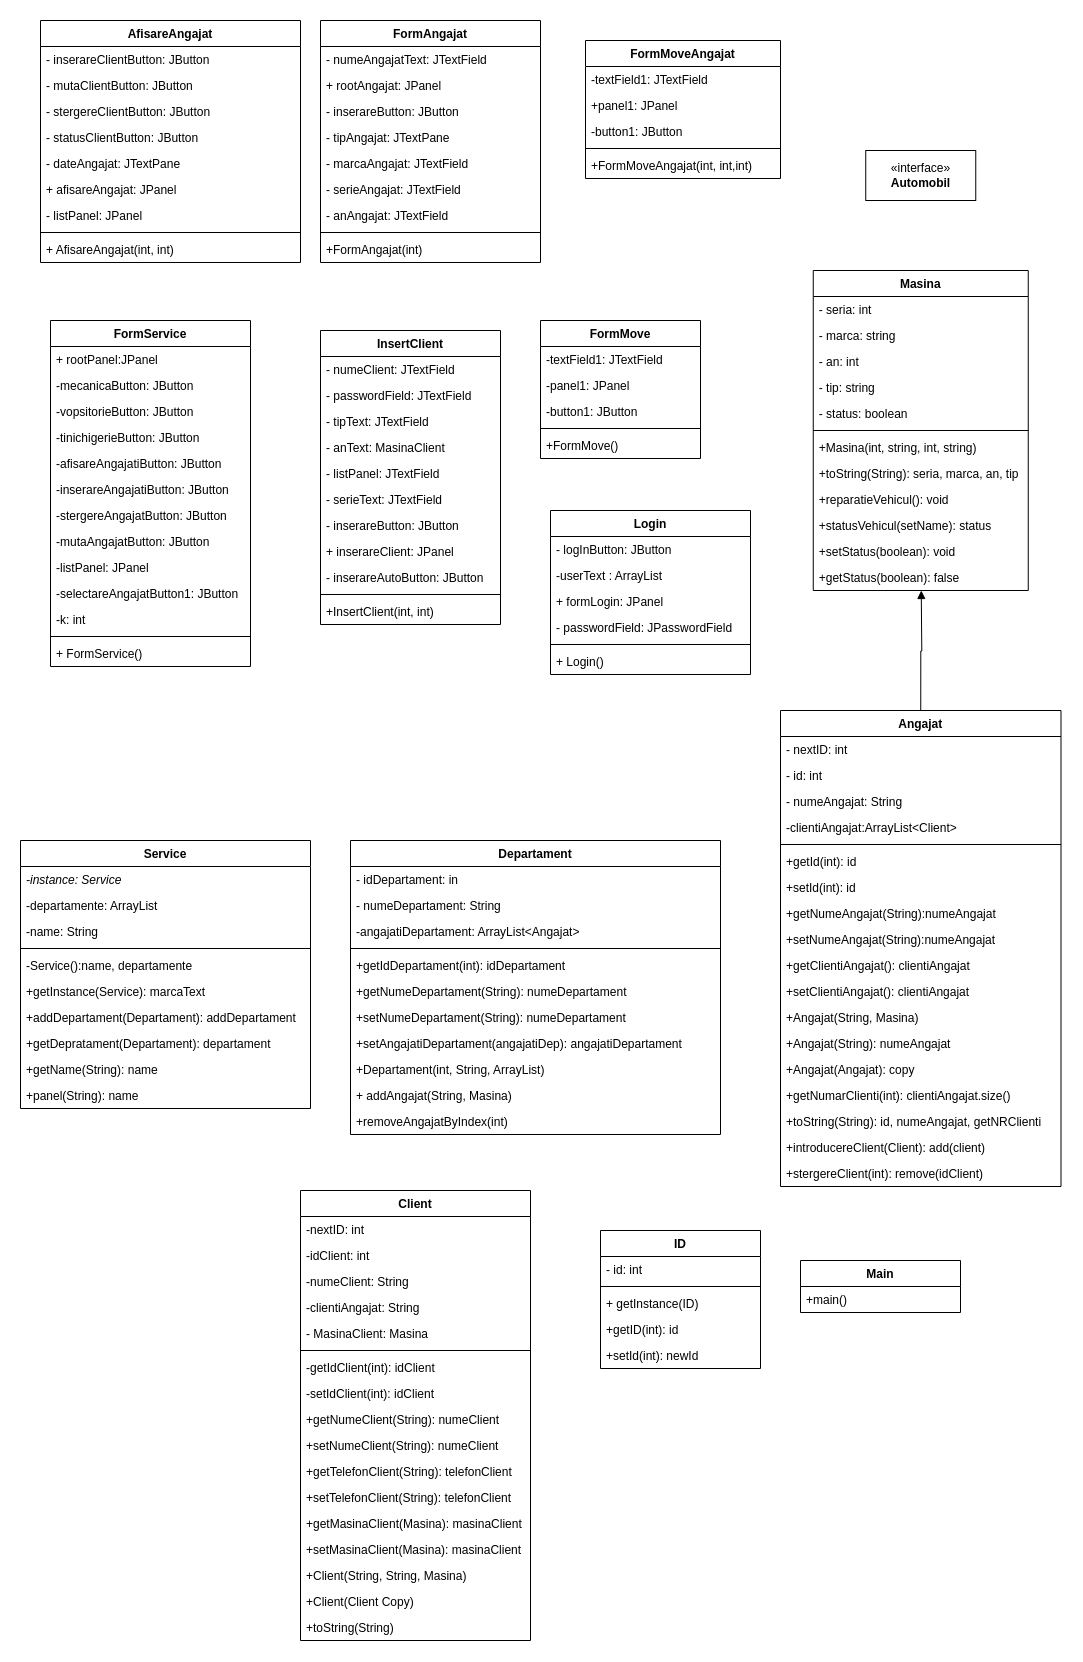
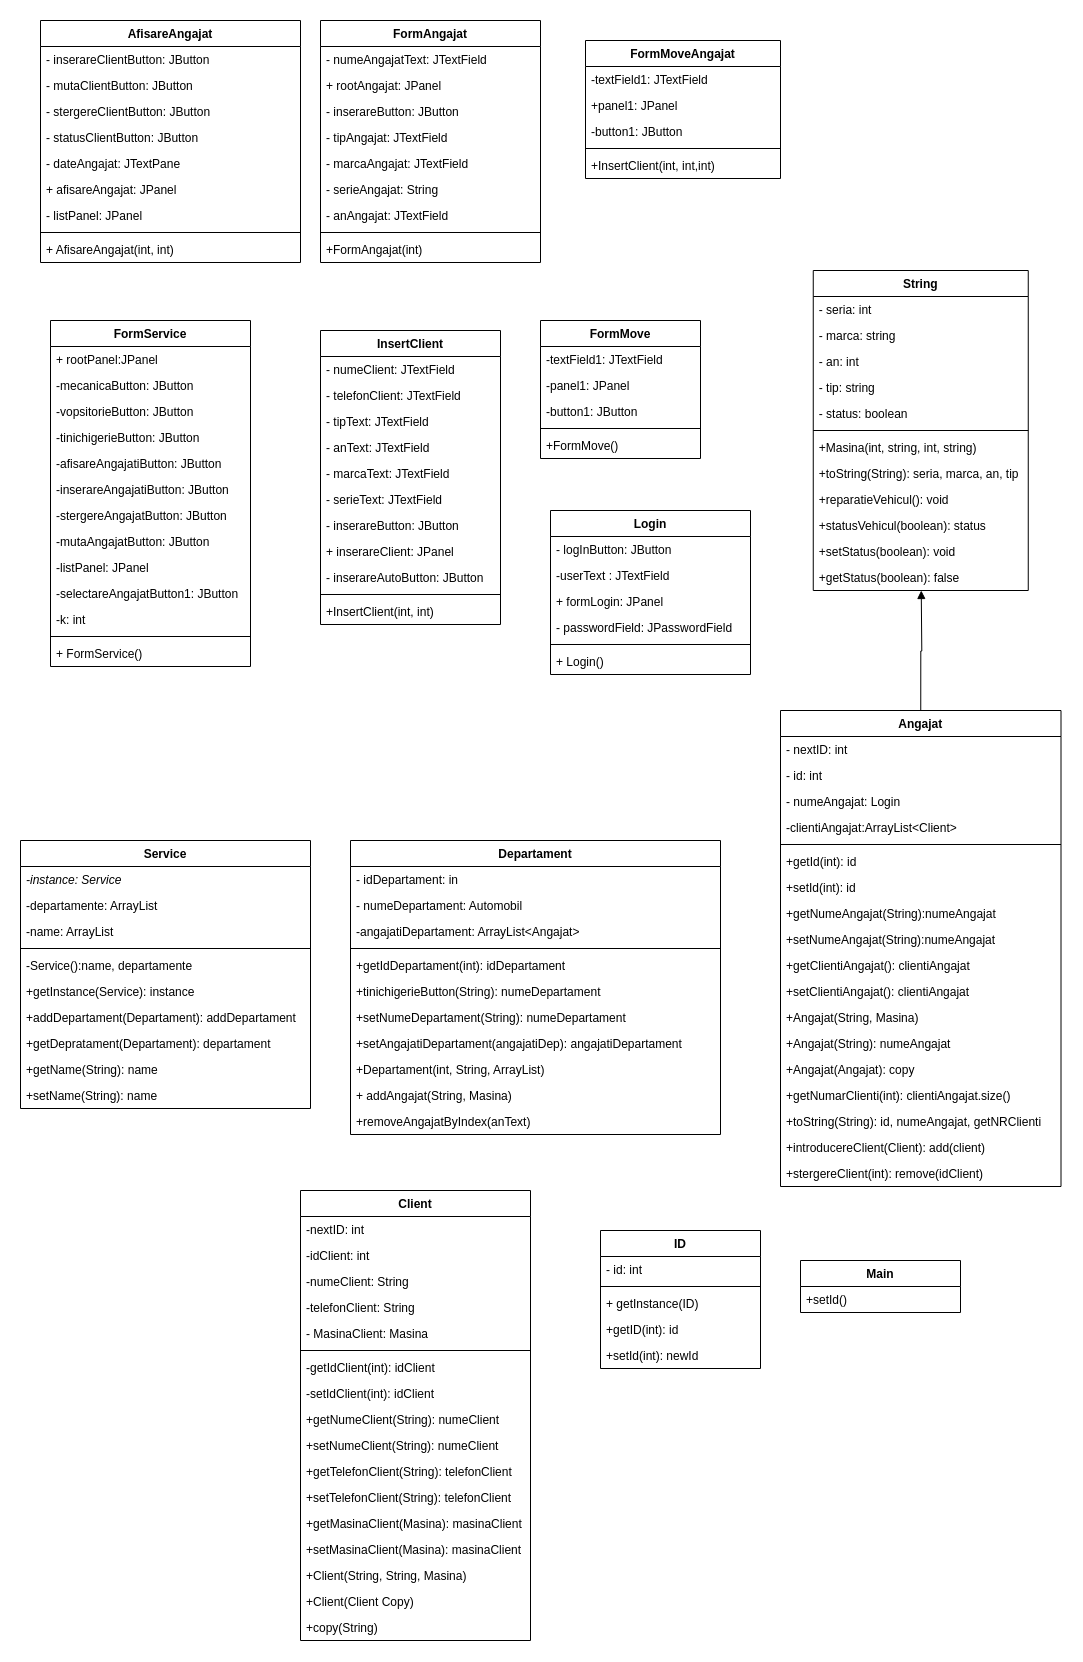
(397, 138) -> (397, 138)
(682, 166) -> (669, 166)
(921, 176) -> none
(404, 190) -> (392, 190)
(920, 284) -> (920, 284)
(406, 396) -> (404, 396)
(391, 448) -> (385, 448)
(391, 474) -> (395, 474)
(917, 526) -> (915, 526)
(622, 576) -> (624, 576)
(850, 802) -> (847, 802)
(434, 906) -> (442, 906)
(65, 932) -> (75, 932)
(129, 992) -> (124, 992)
(499, 992) -> (493, 992)
(87, 1096) -> (95, 1096)
(442, 1122) -> (453, 1122)
(828, 1300) -> (833, 1300)
(374, 1308) -> (371, 1308)
(360, 1628) -> (348, 1628)
